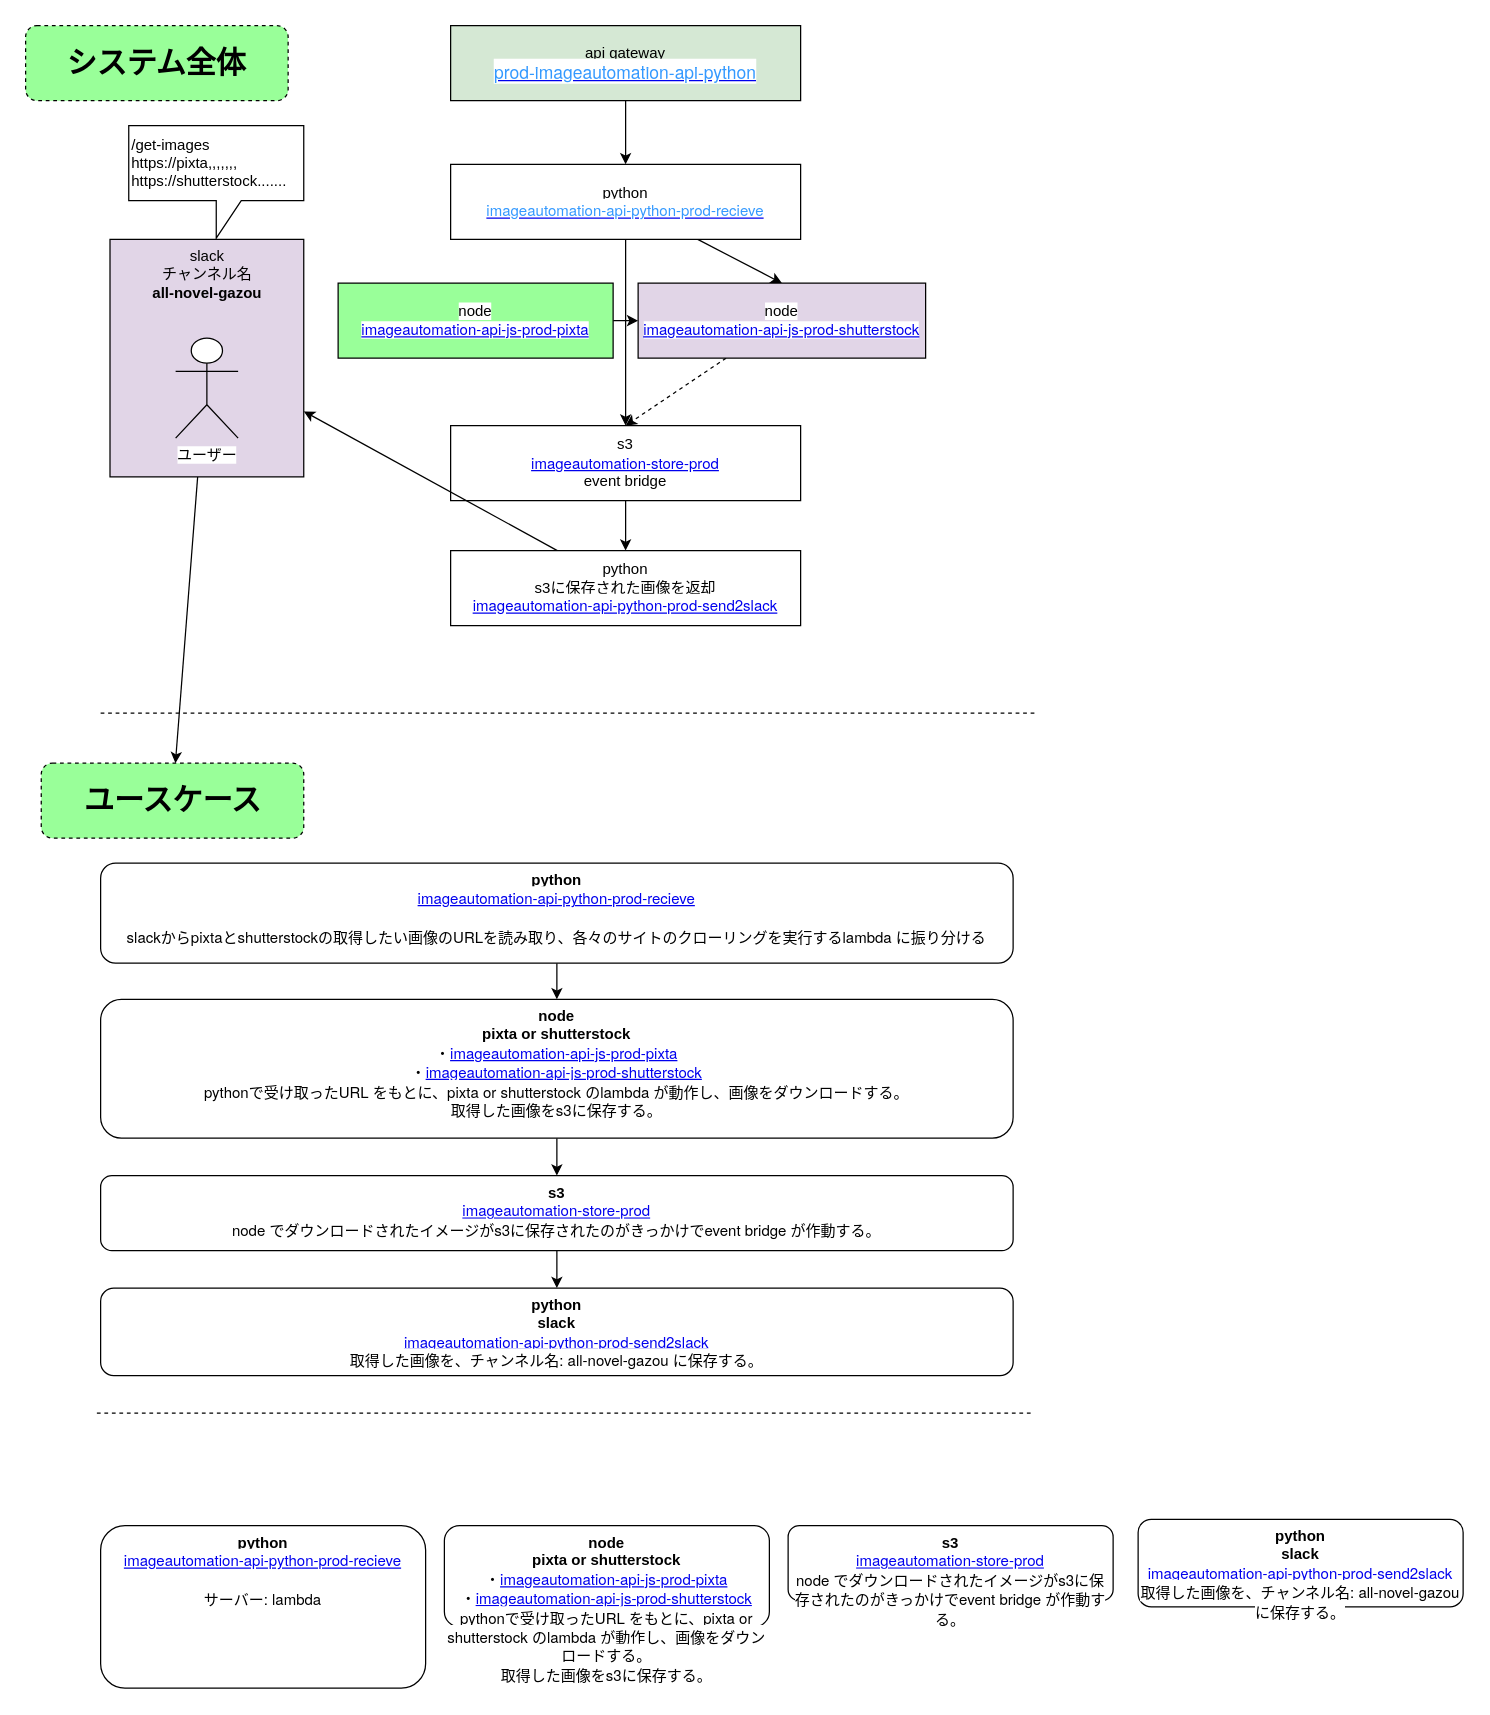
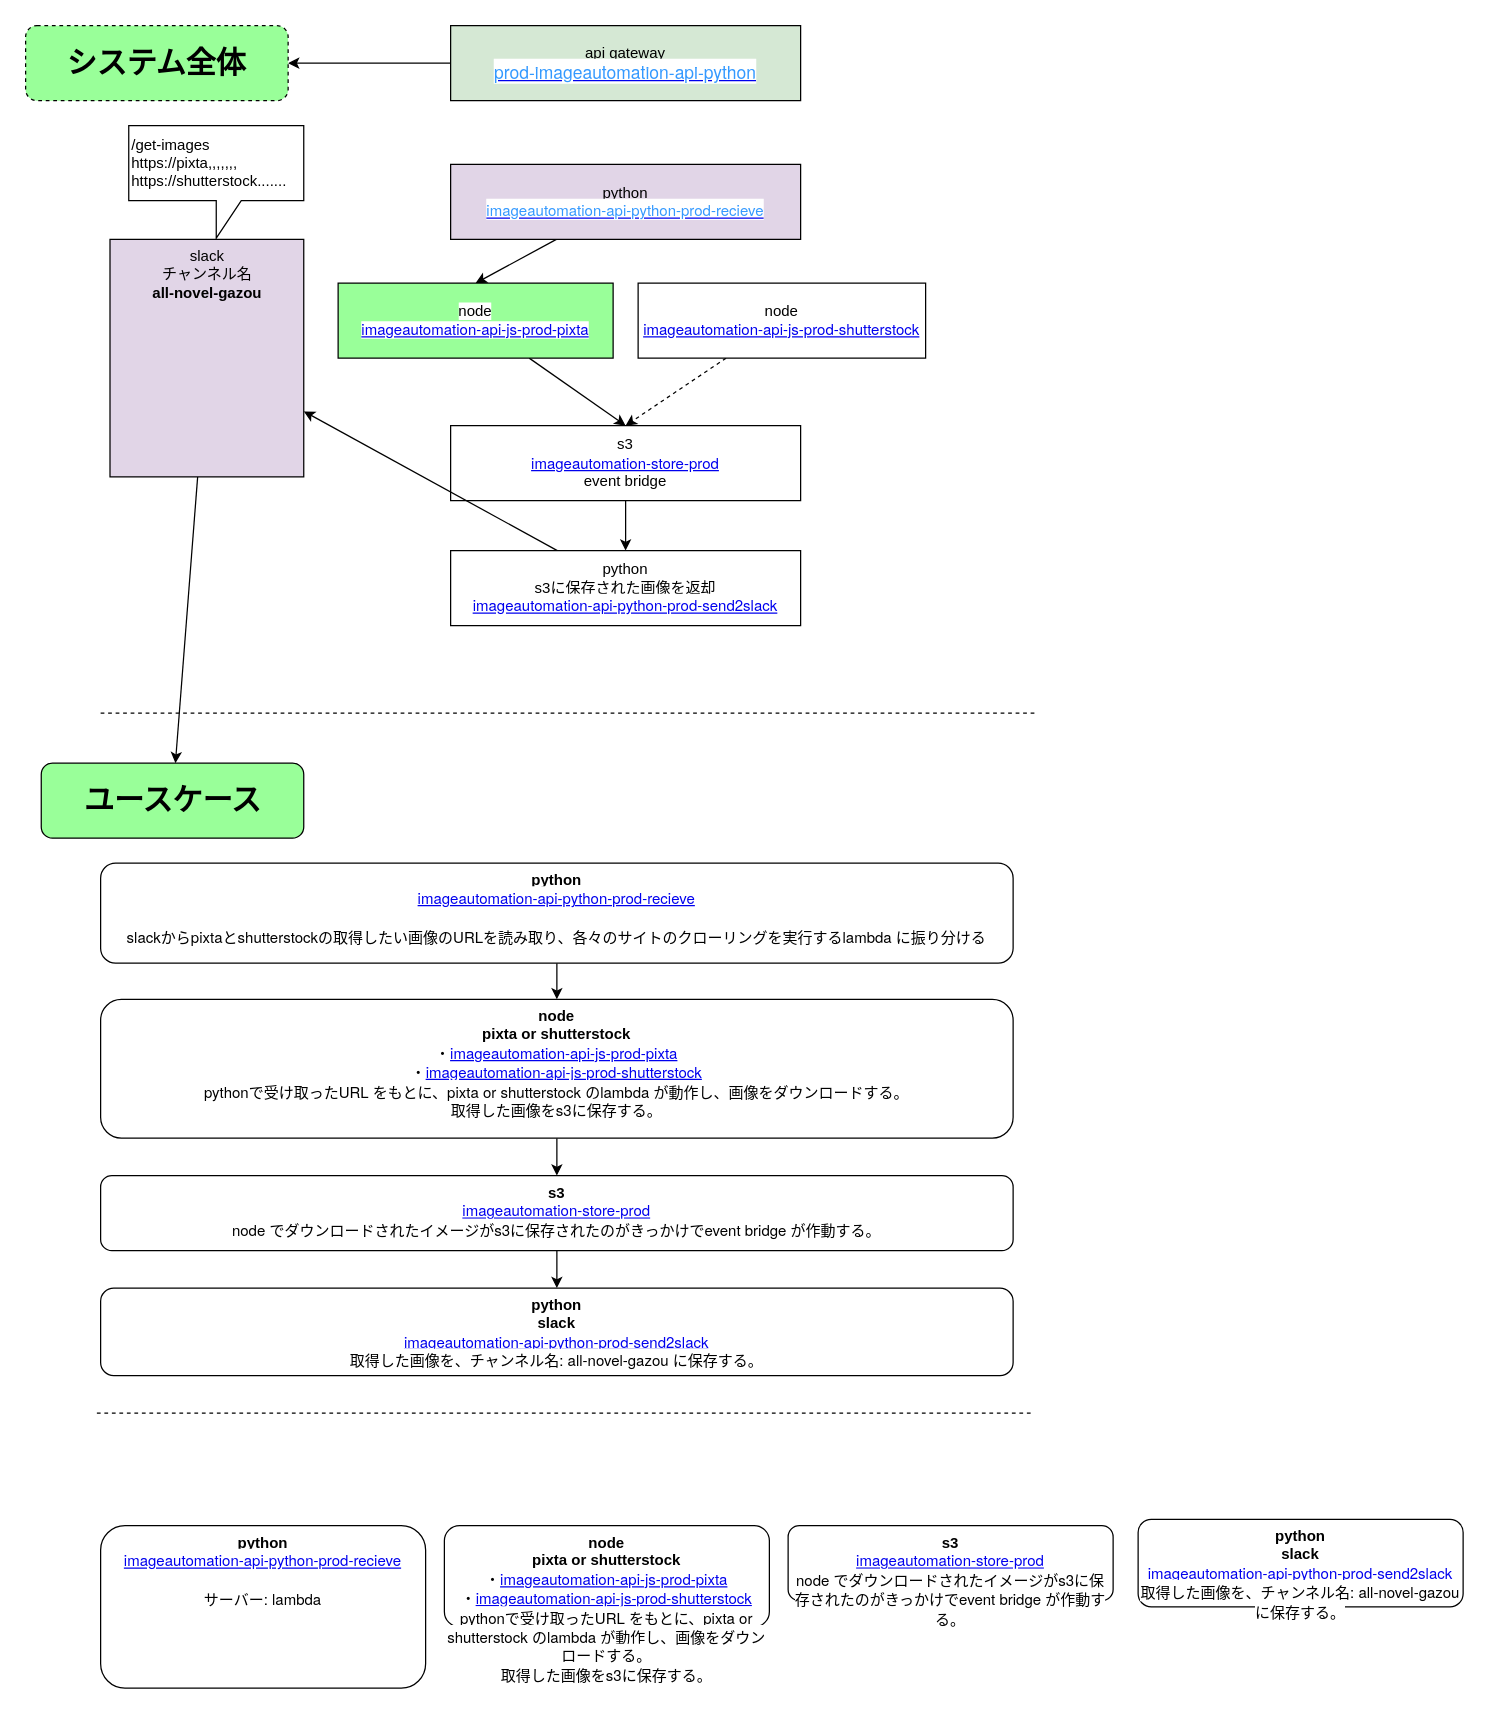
(626, 128) -> (373, 63)
(626, 202) -> (626, 202)
(736, 259) -> none
(621, 321) -> (574, 389)
(782, 321) -> (782, 321)
(626, 329) -> (520, 259)
(207, 388) -> none
(173, 801) -> (173, 801)
